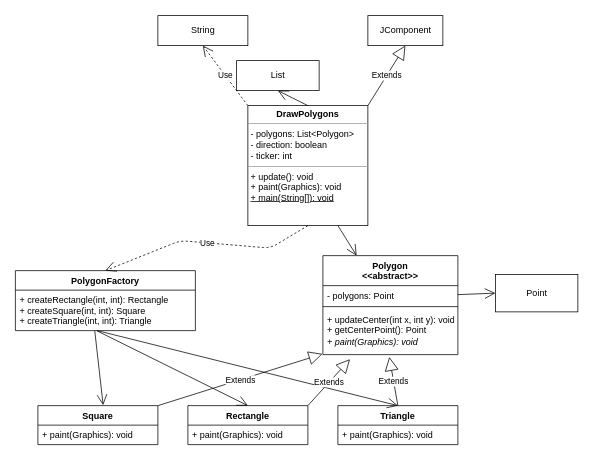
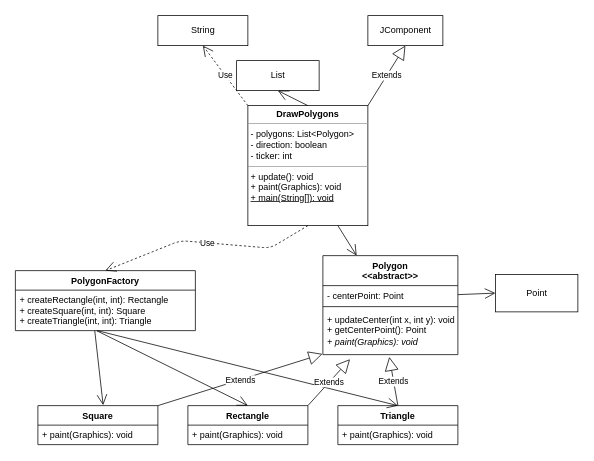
(364, 296) -> (372, 296)
